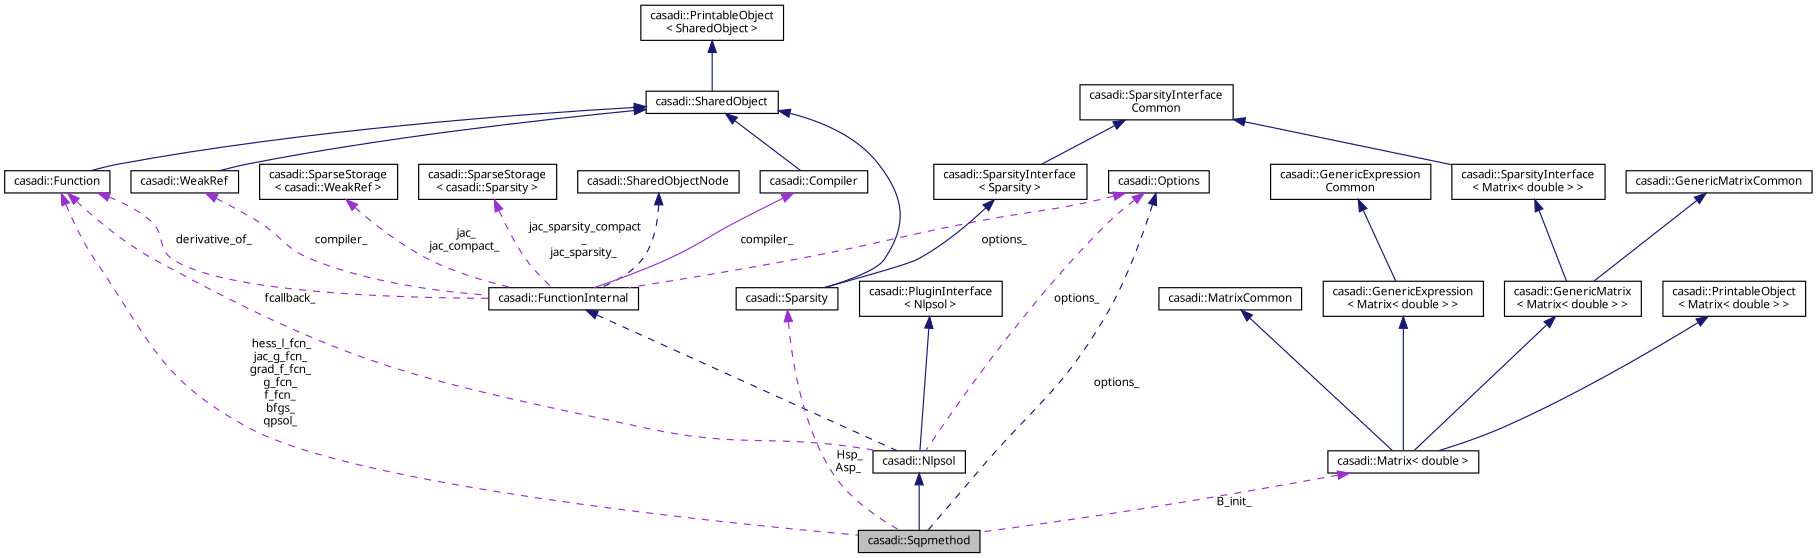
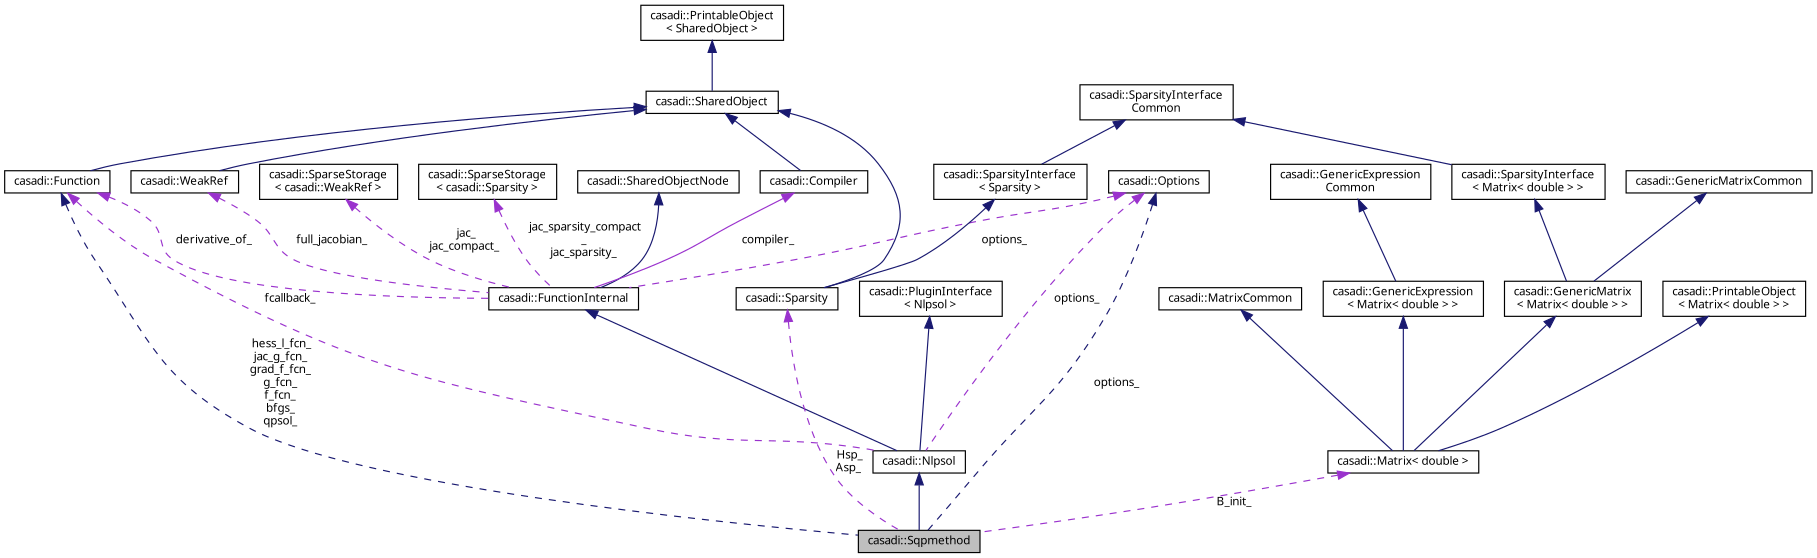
(340, 240) -> (331, 240)
(644, 257) -> (644, 257)
(747, 383) -> (747, 383)
(405, 474) -> (405, 474)
